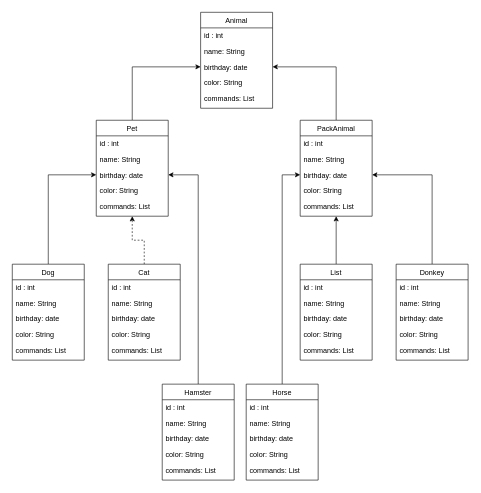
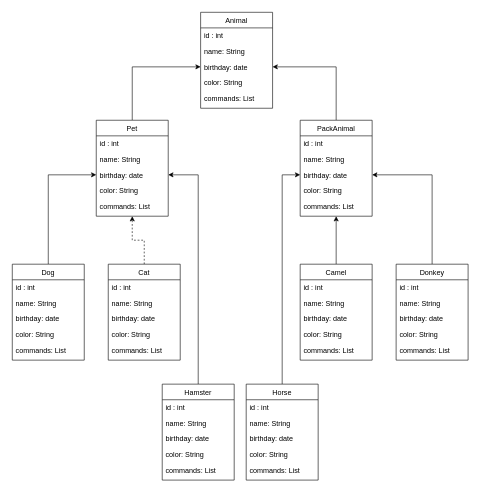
(336, 272) -> (336, 272)
